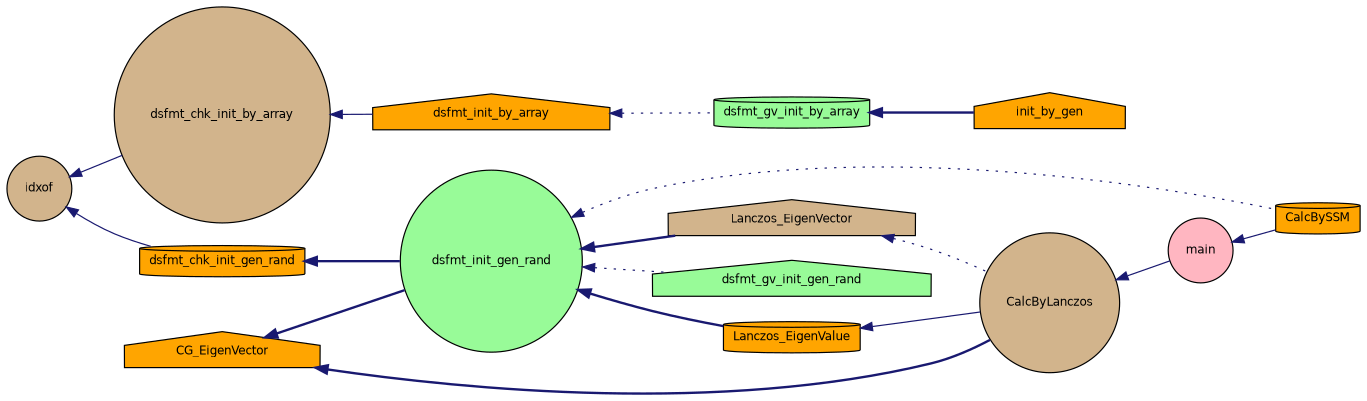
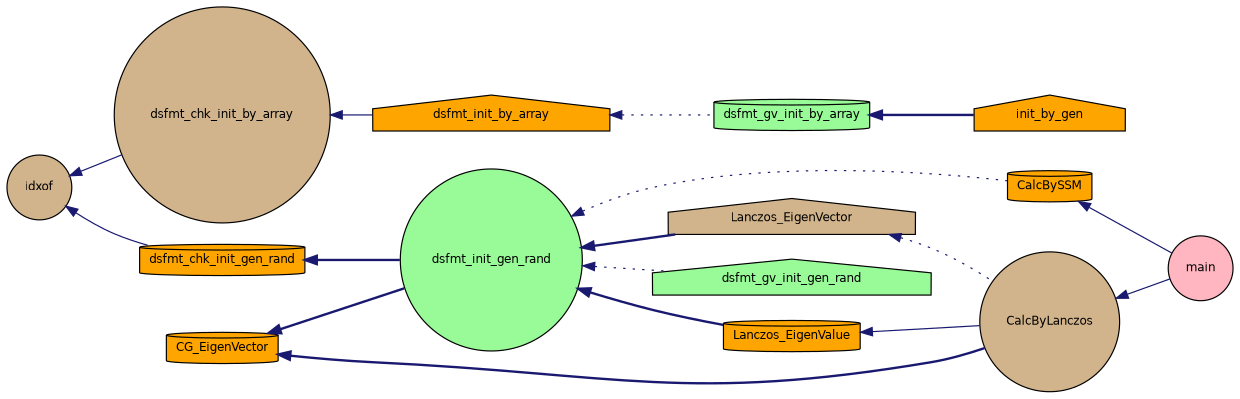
(1260, 234) -> (1131, 230)
(222, 352) -> (222, 348)
